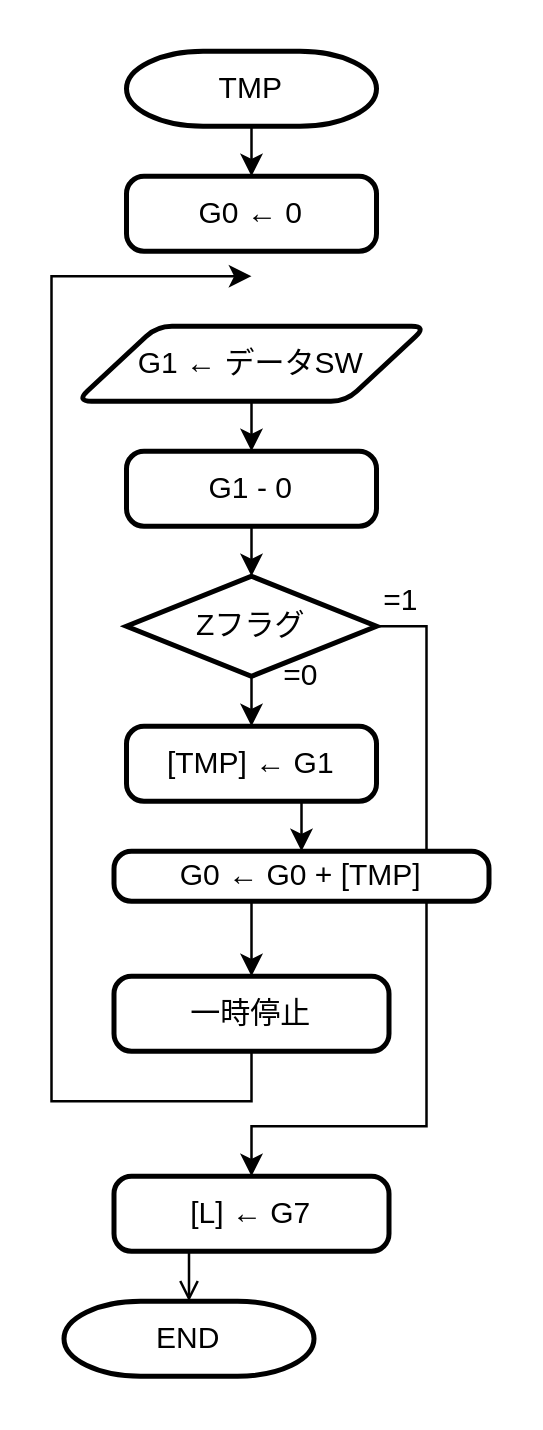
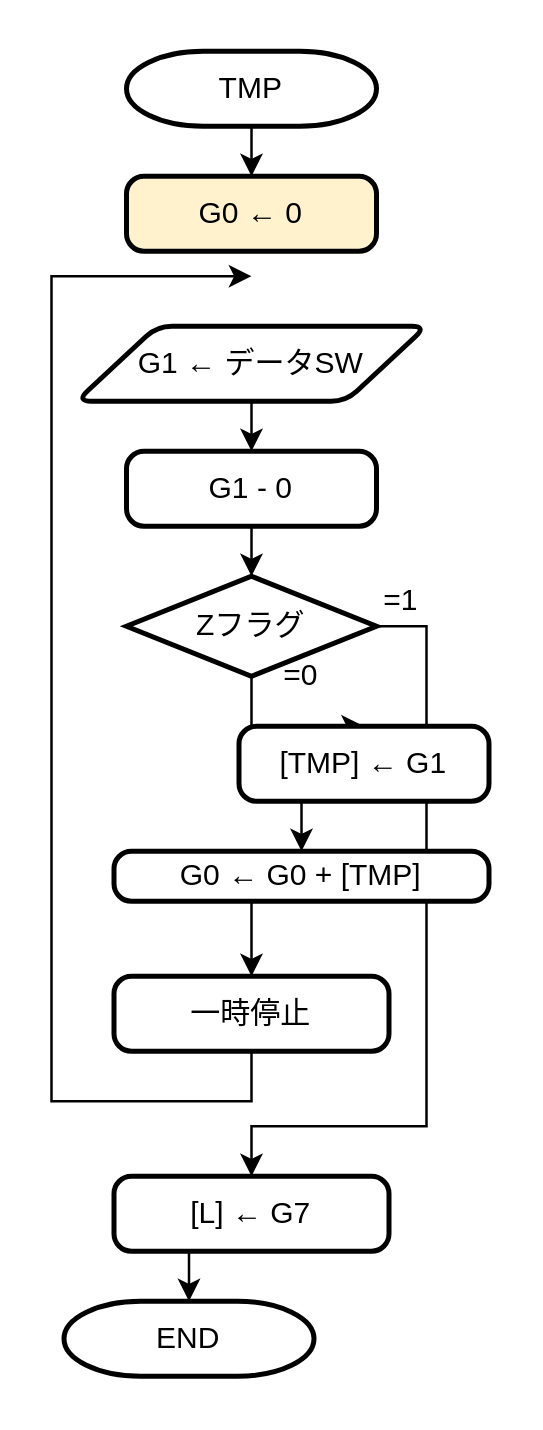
(251, 214) -> (251, 214)
(251, 764) -> (364, 764)
(189, 1287) -> (189, 1283)
